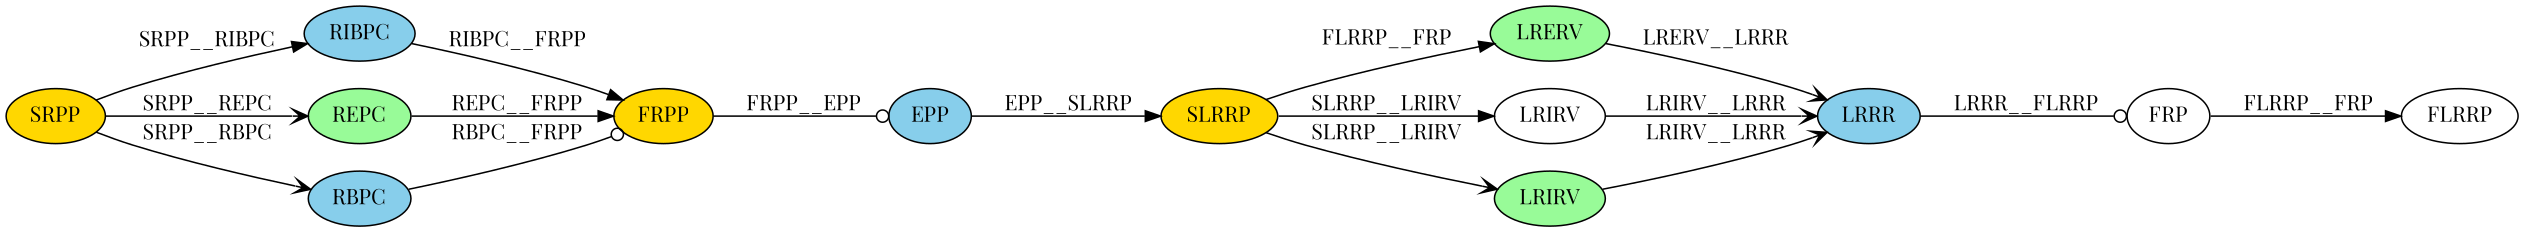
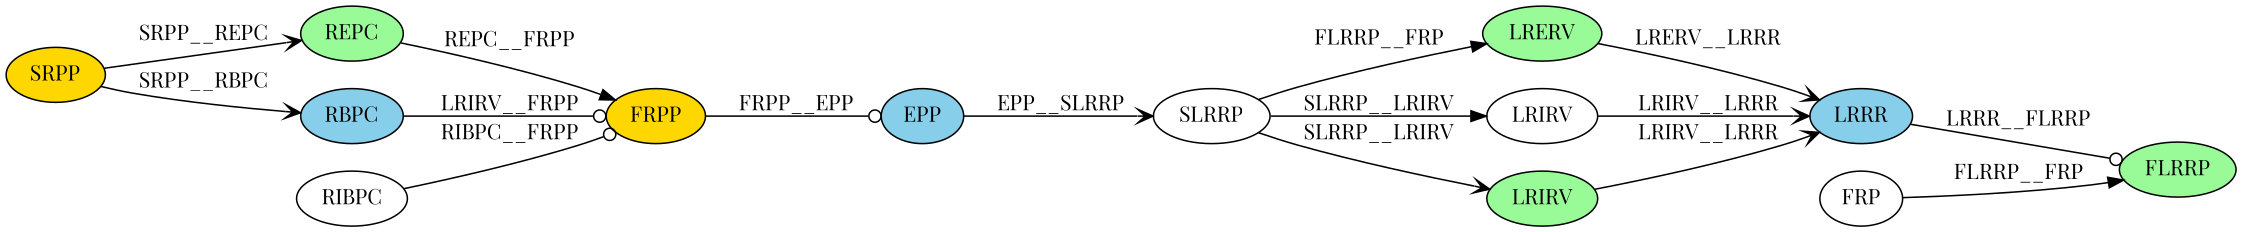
(360, 34) -> (352, 199)
(511, 66) -> (505, 166)
(193, 70) -> none
(1058, 116) -> (1050, 116)
(1219, 116) -> (1212, 116)
(2017, 116) -> (2010, 141)
(2460, 116) -> (2178, 170)
(515, 134) -> (507, 105)
